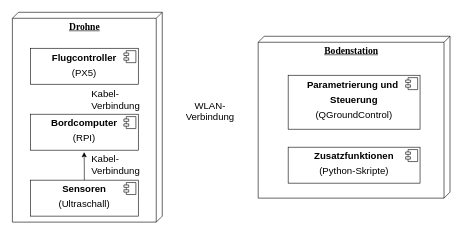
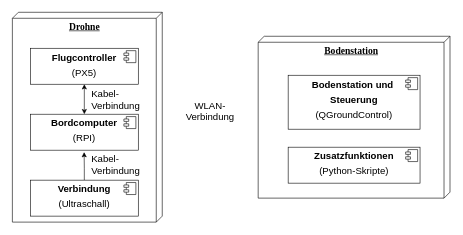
(328, 75) -> (325, 75)
none -> (84, 109)
(58, 180) -> (58, 180)
